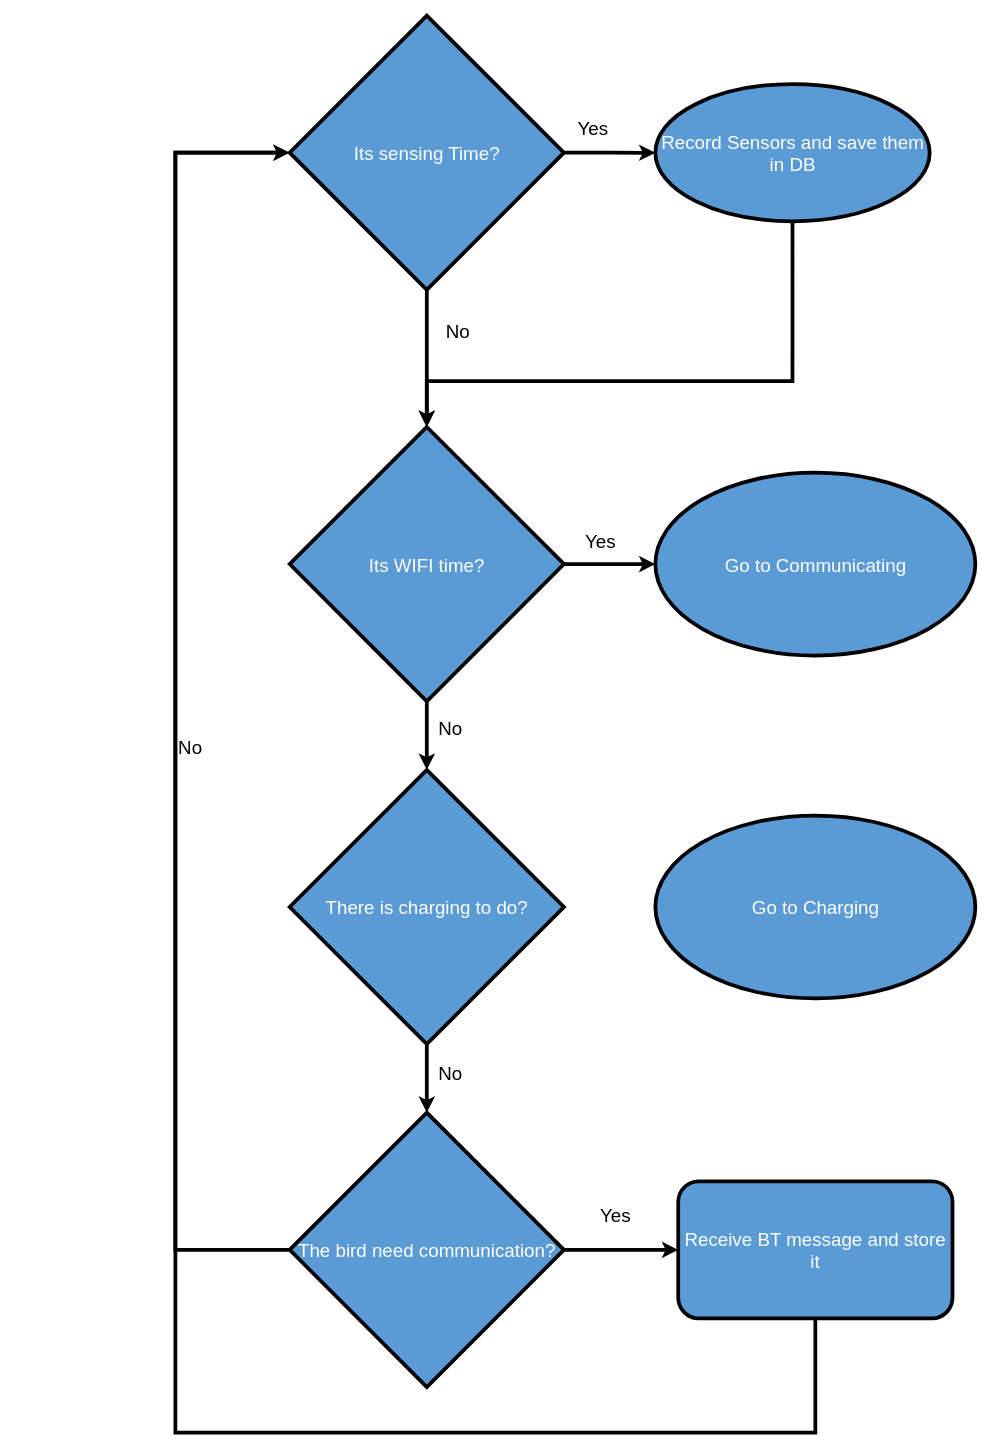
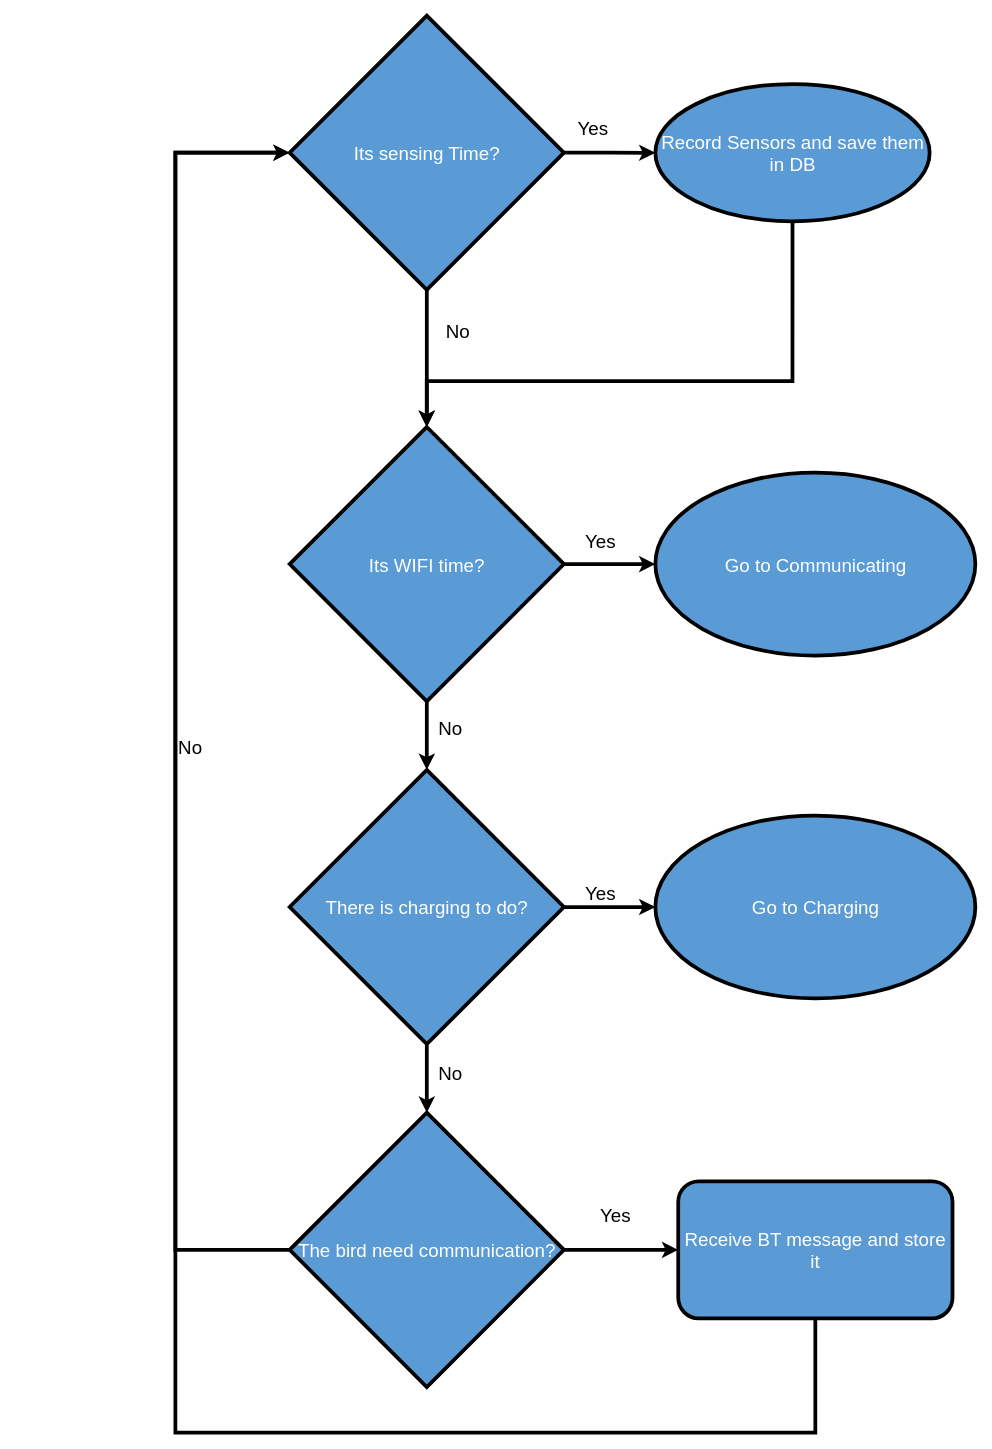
none -> (605, 907)
